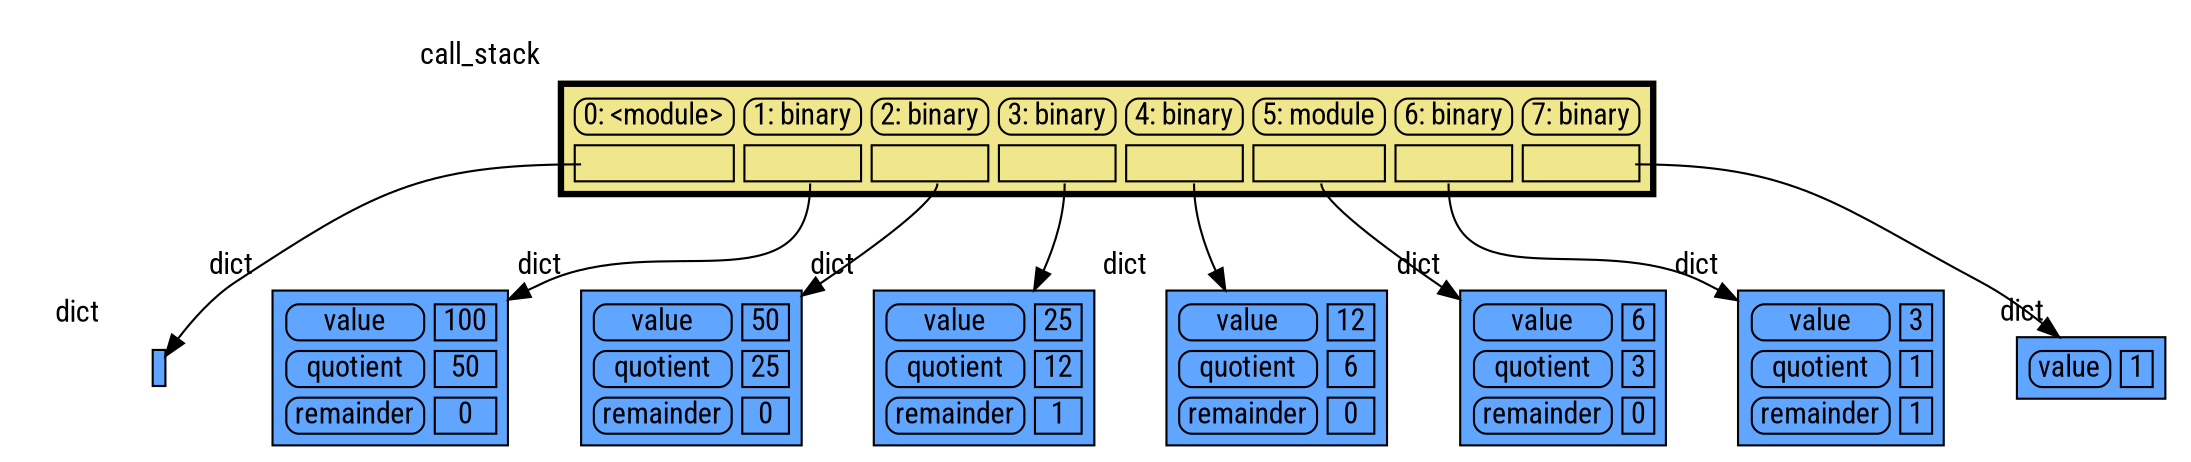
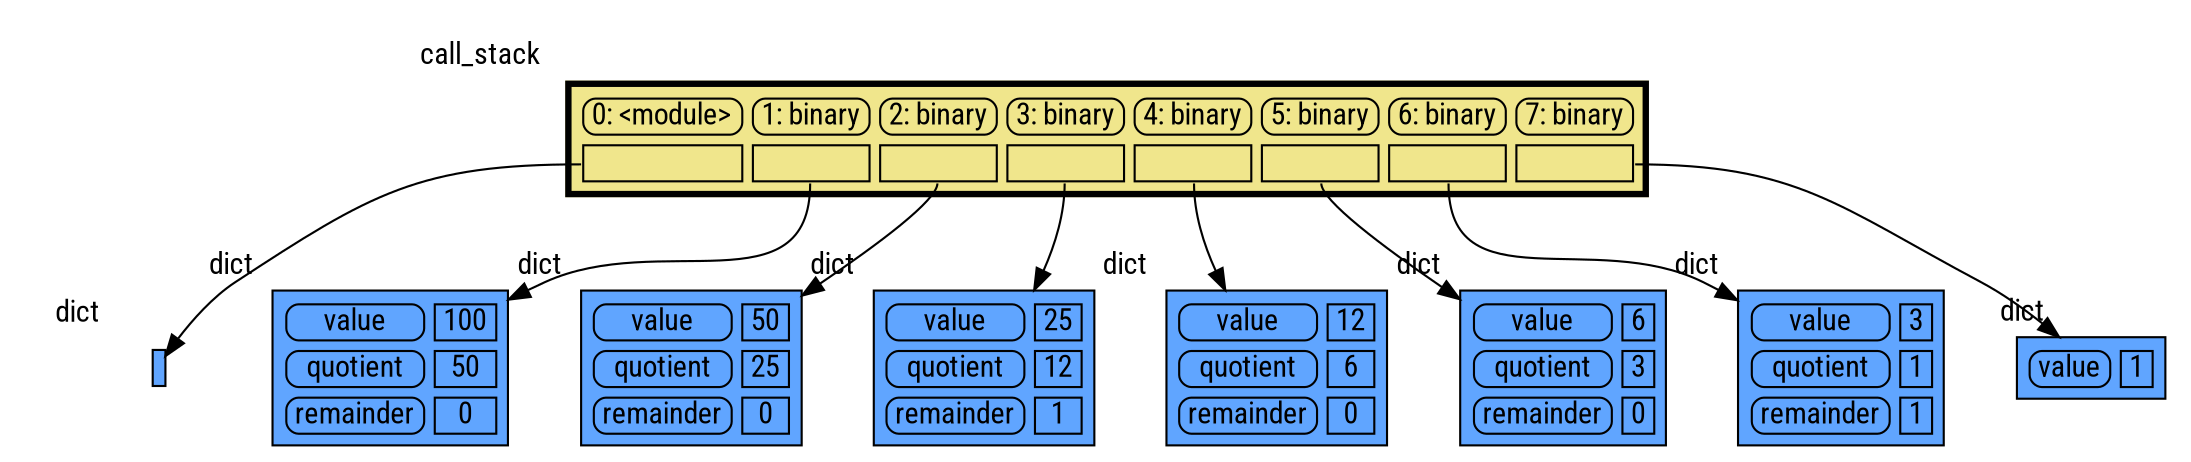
(1319, 116) -> (1320, 116)
